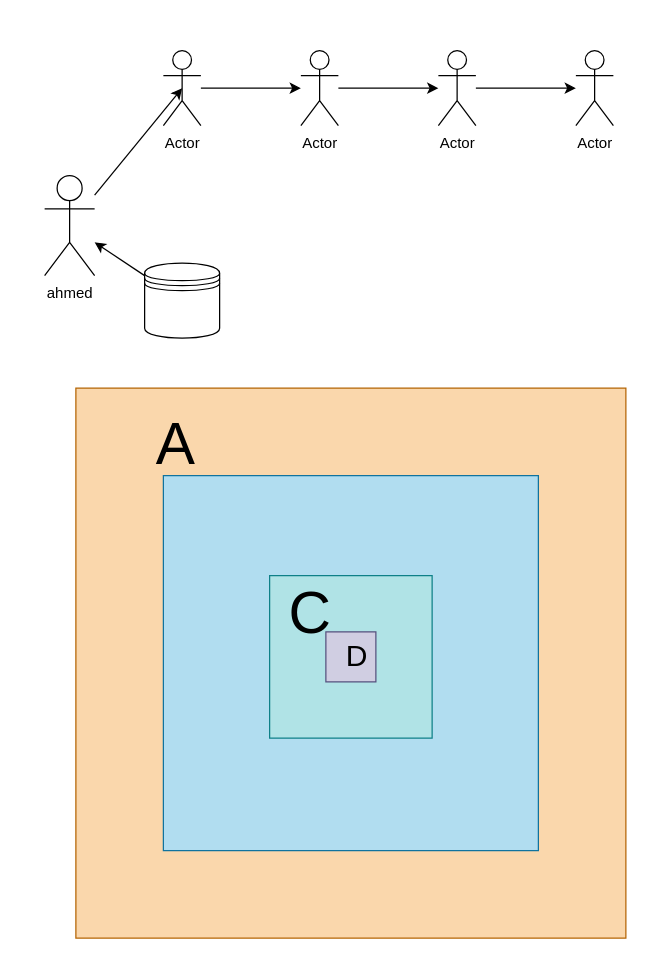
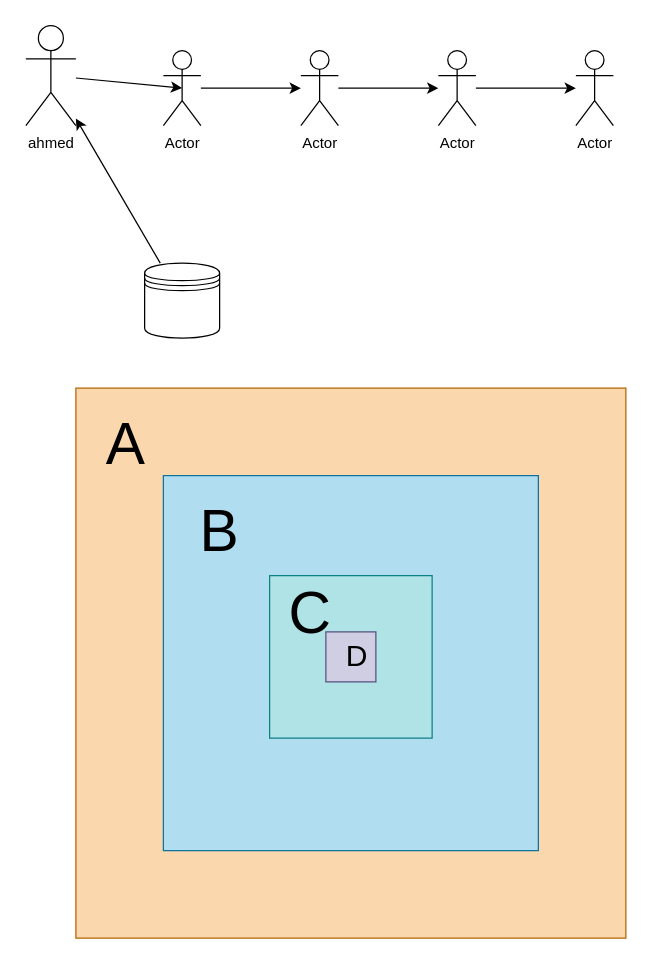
(69, 226) -> (51, 76)
(176, 444) -> (126, 444)
none -> (219, 532)
